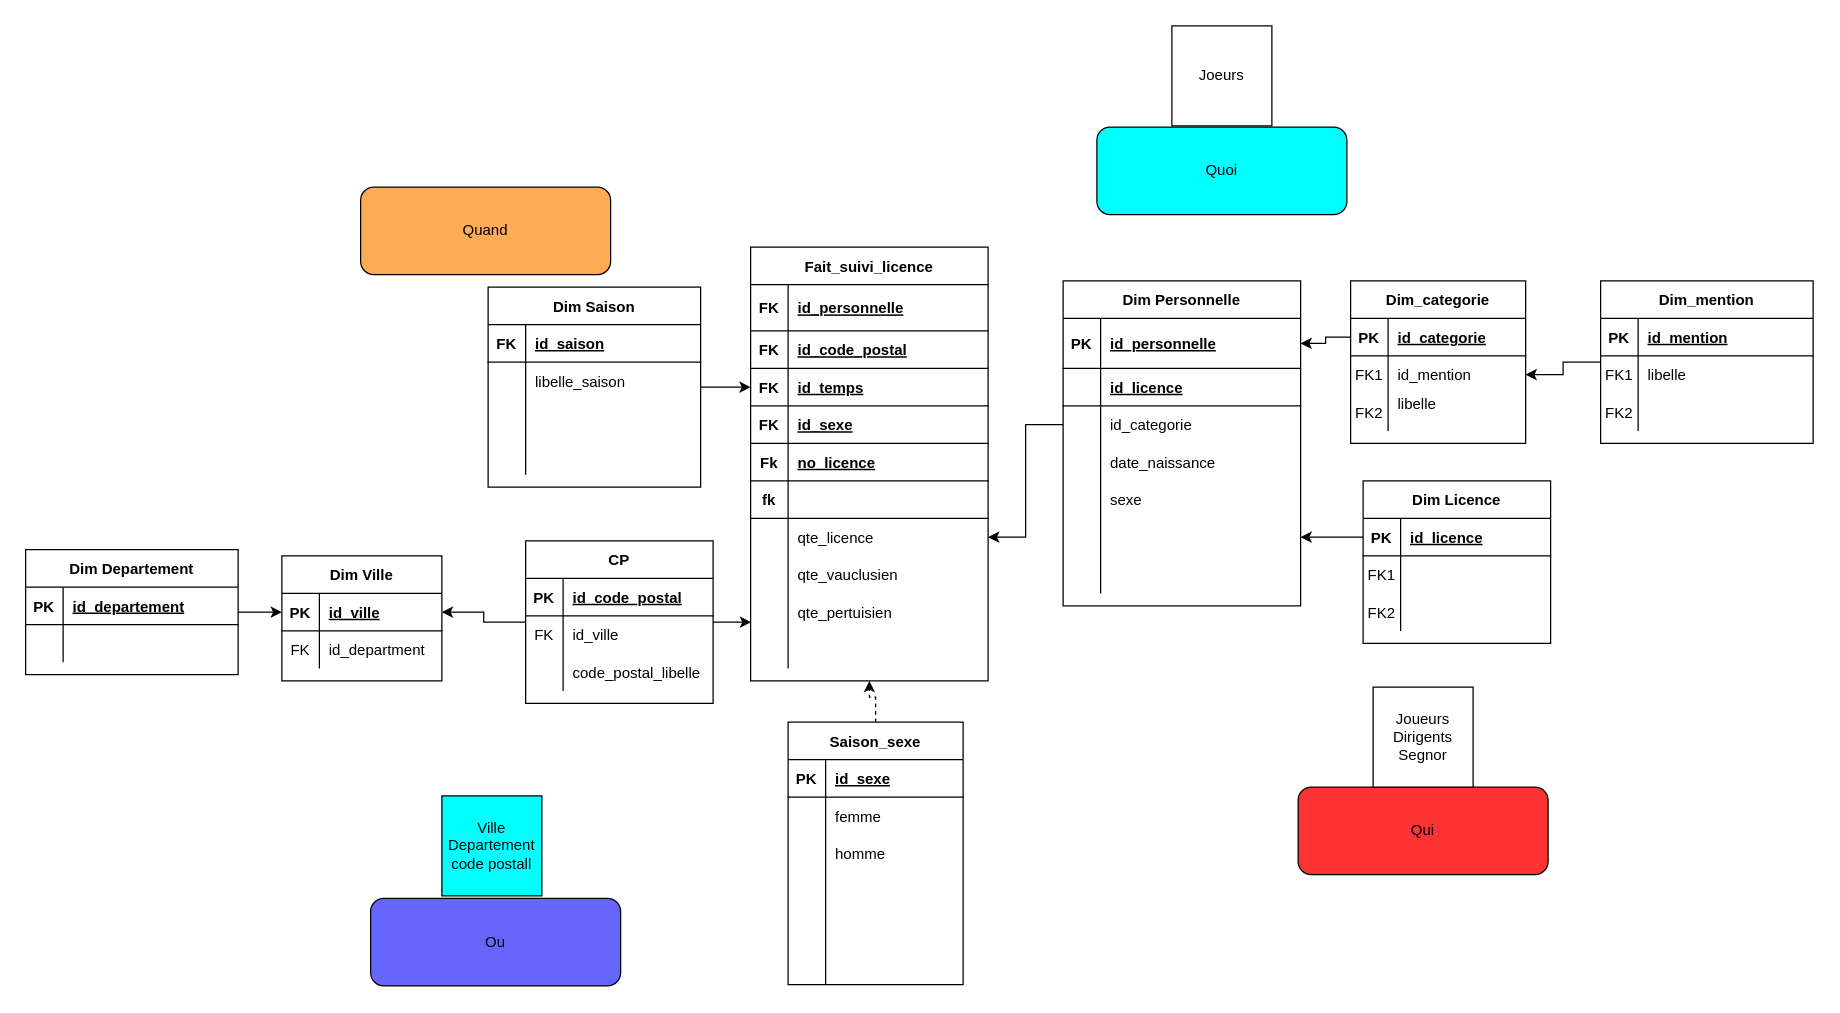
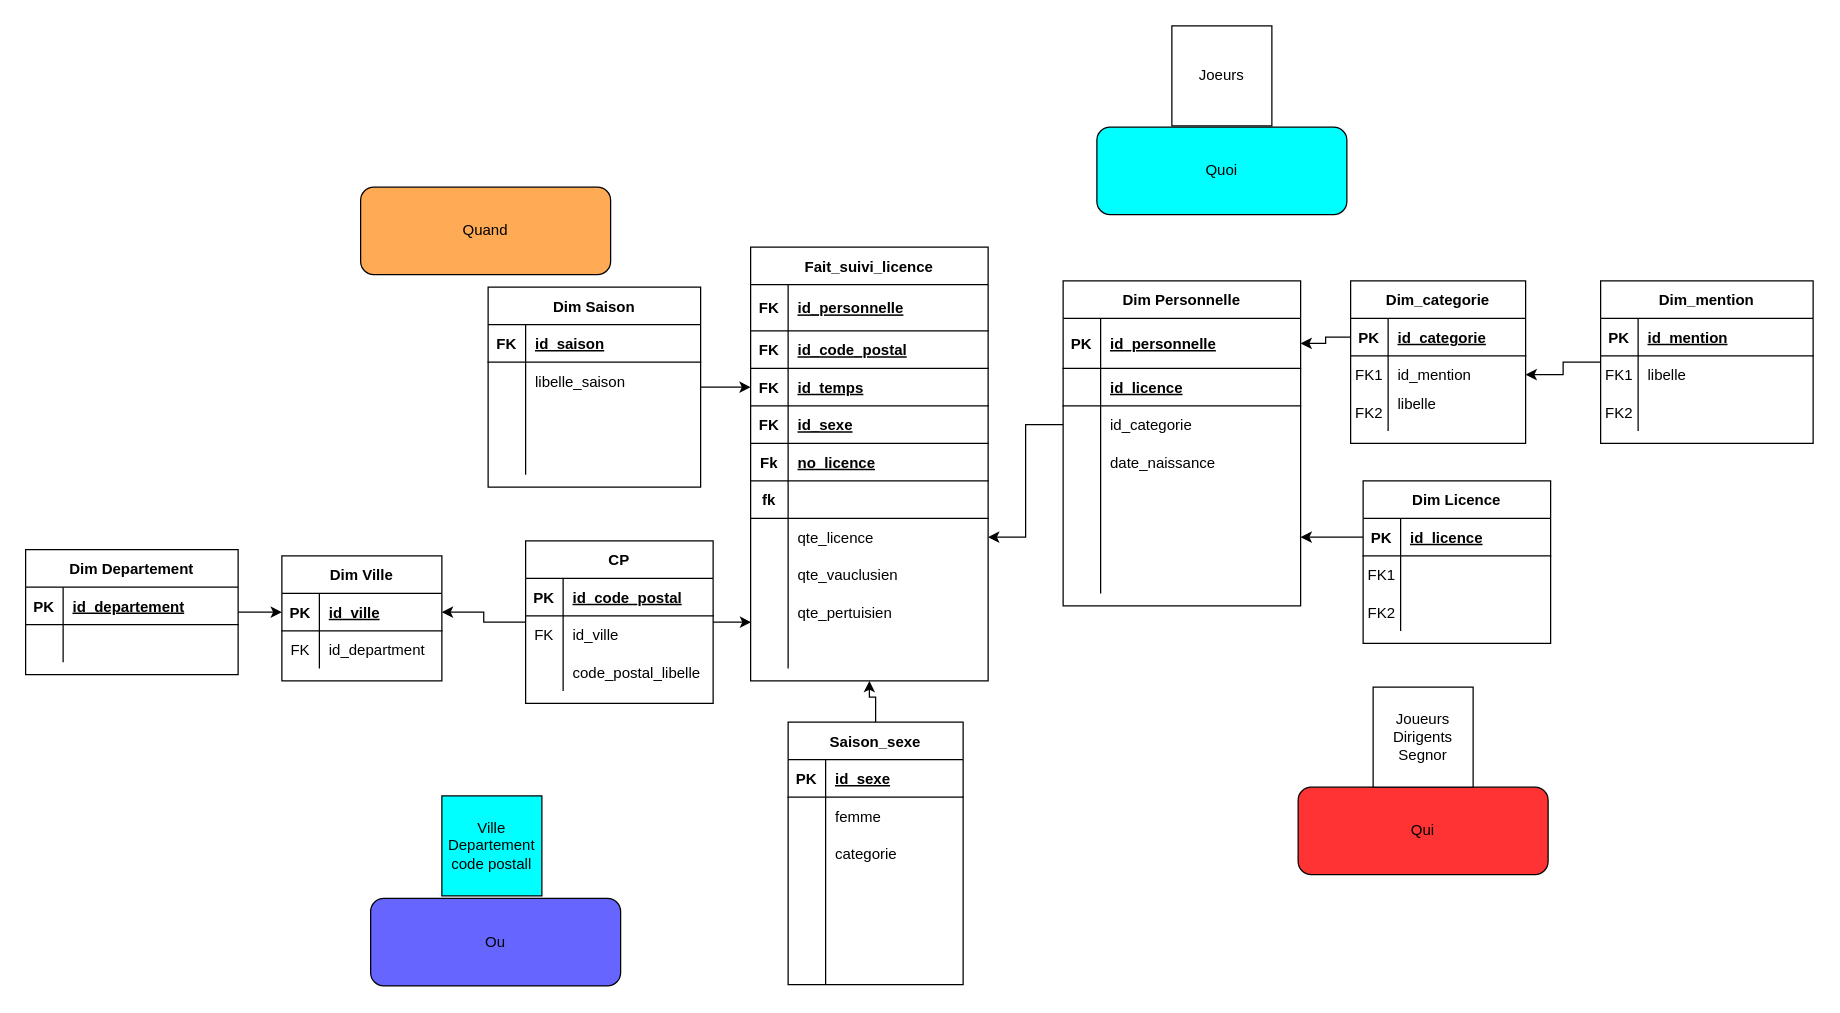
(1201, 499) -> none
(876, 701) -> (876, 701)
(856, 854) -> (871, 854)
